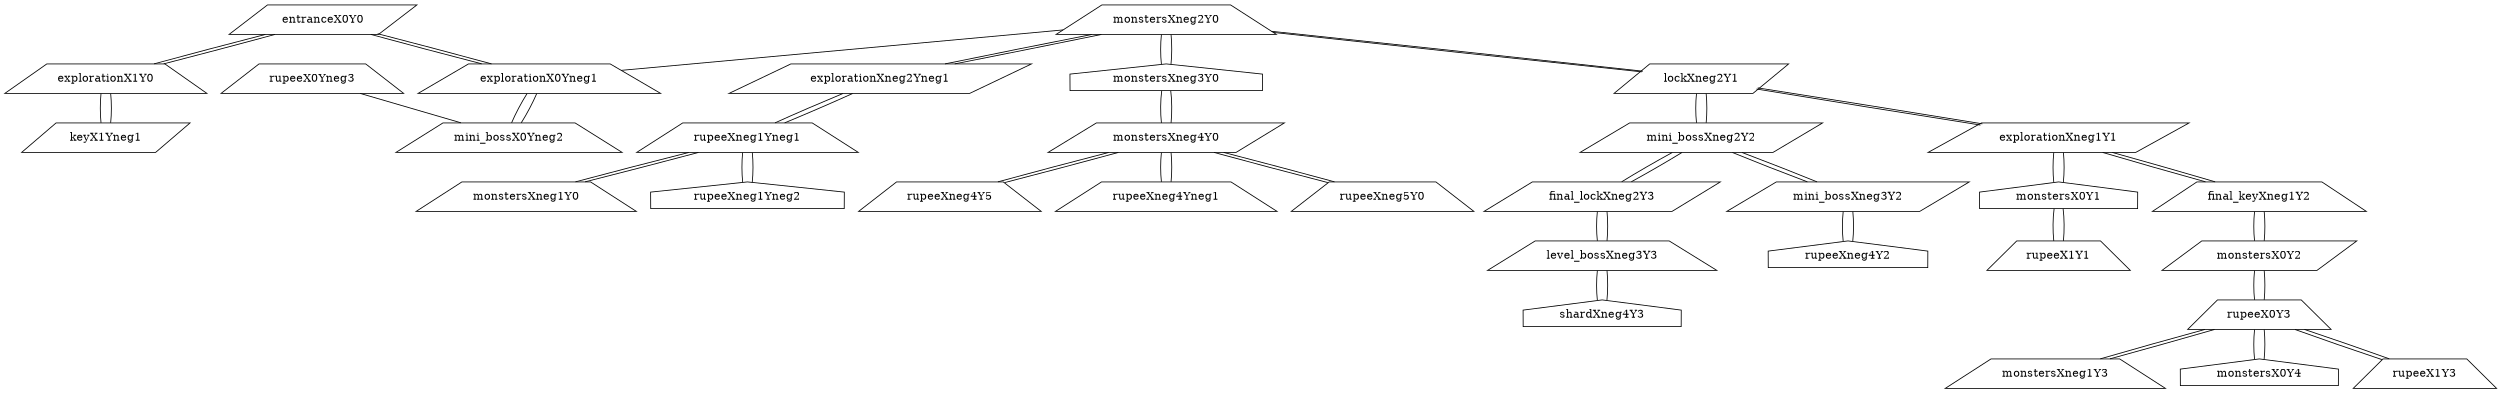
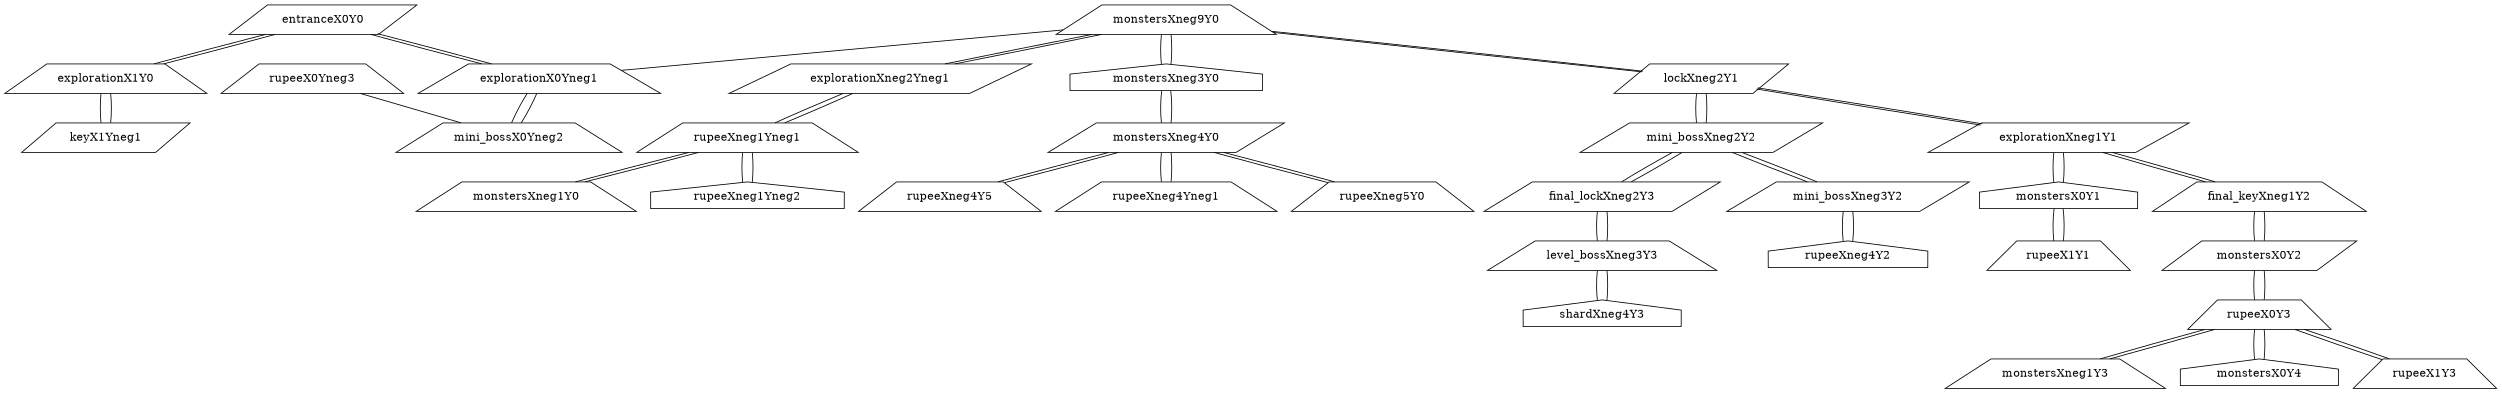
(1166, 20) -> (1166, 20)
